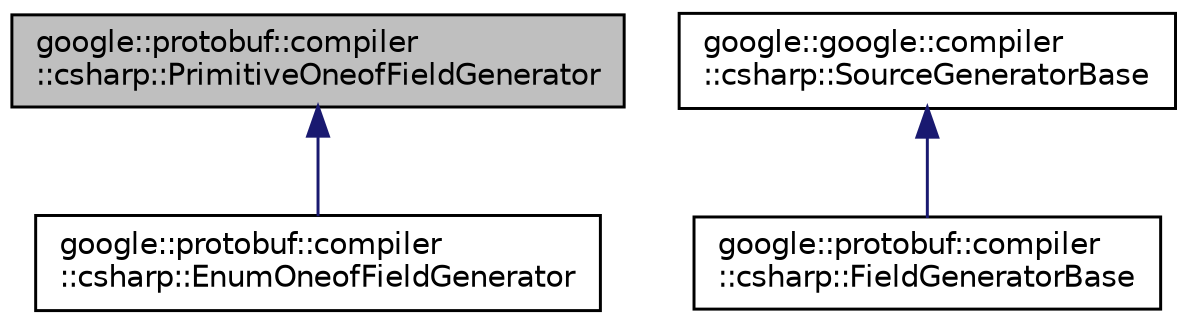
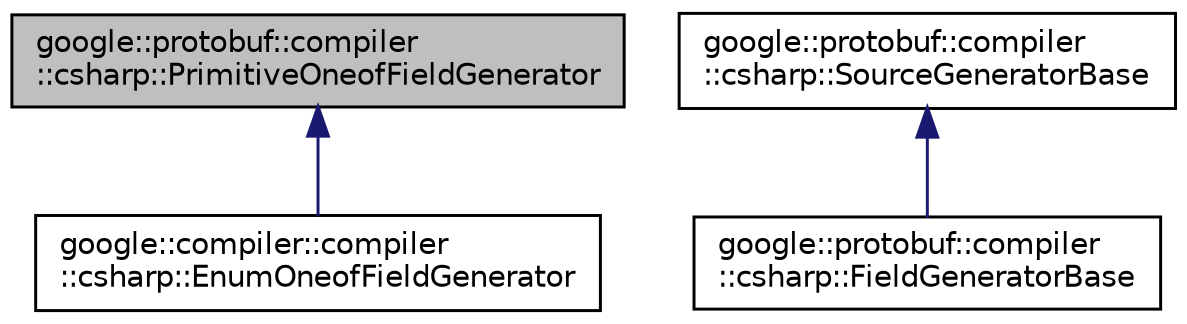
(927, 61) -> (927, 61)
(318, 263) -> (318, 263)
